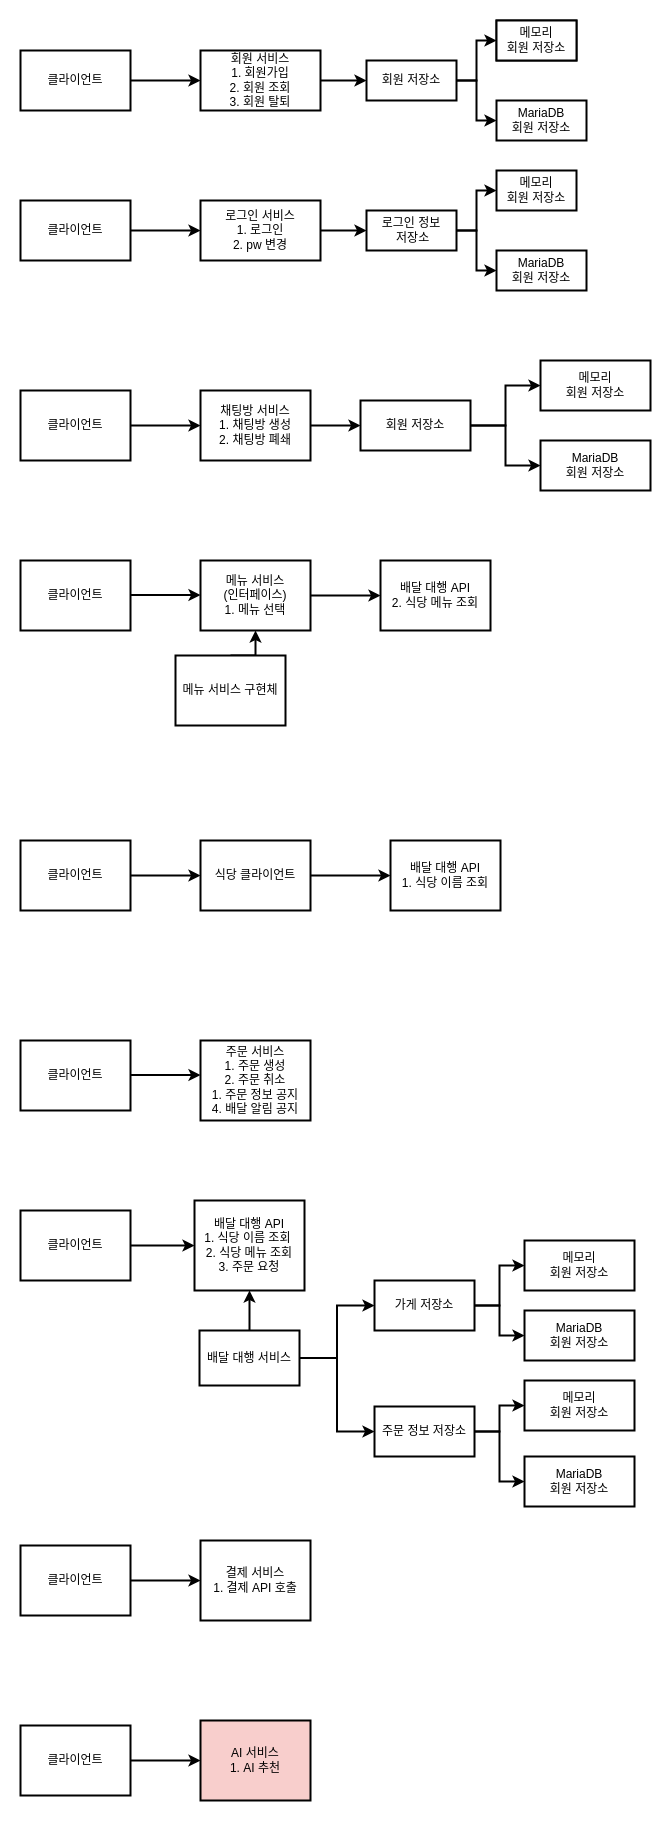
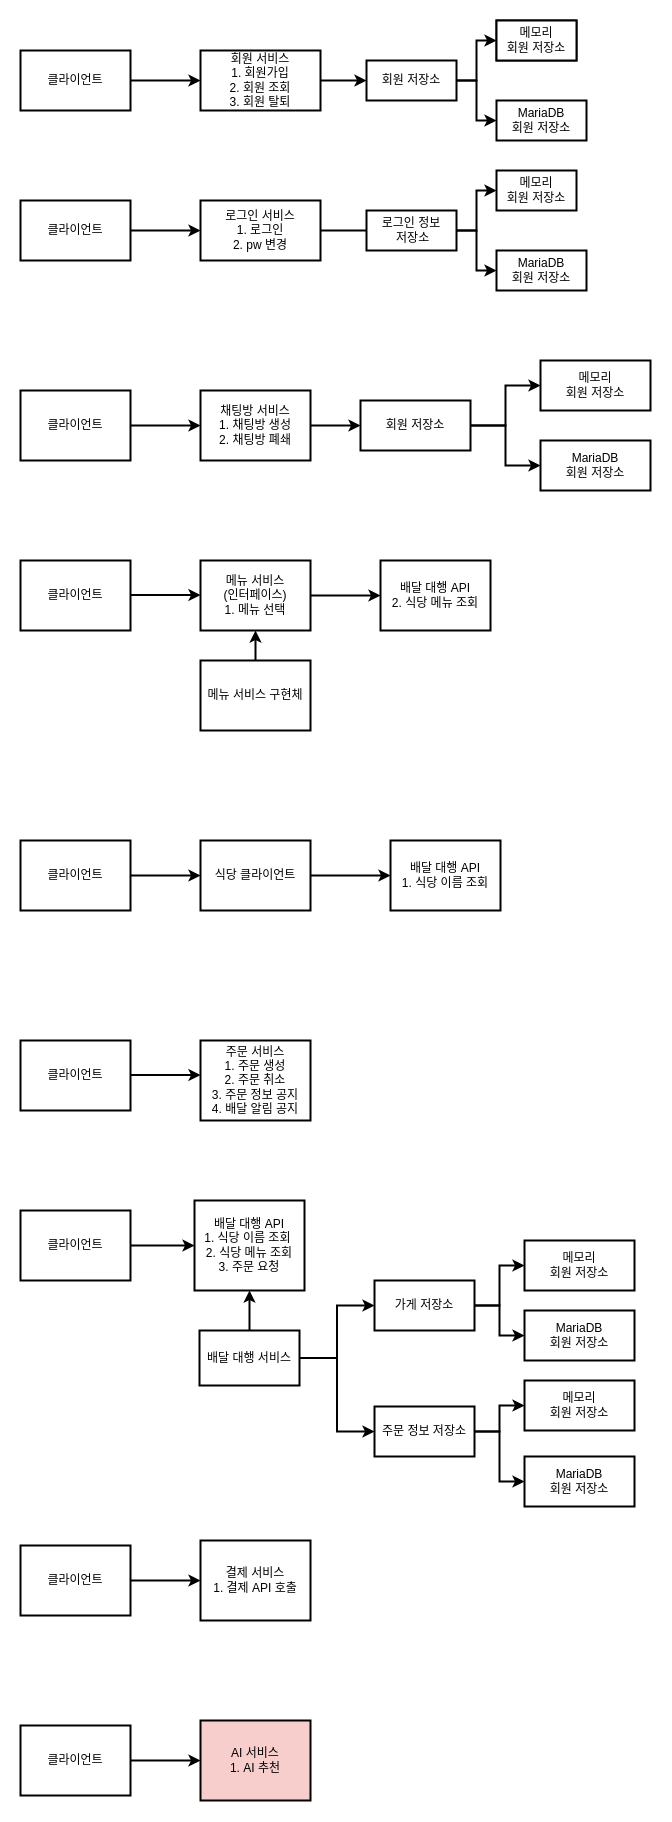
(356, 231) -> (359, 231)
(231, 691) -> (256, 696)
(256, 1081) -> (256, 1081)
